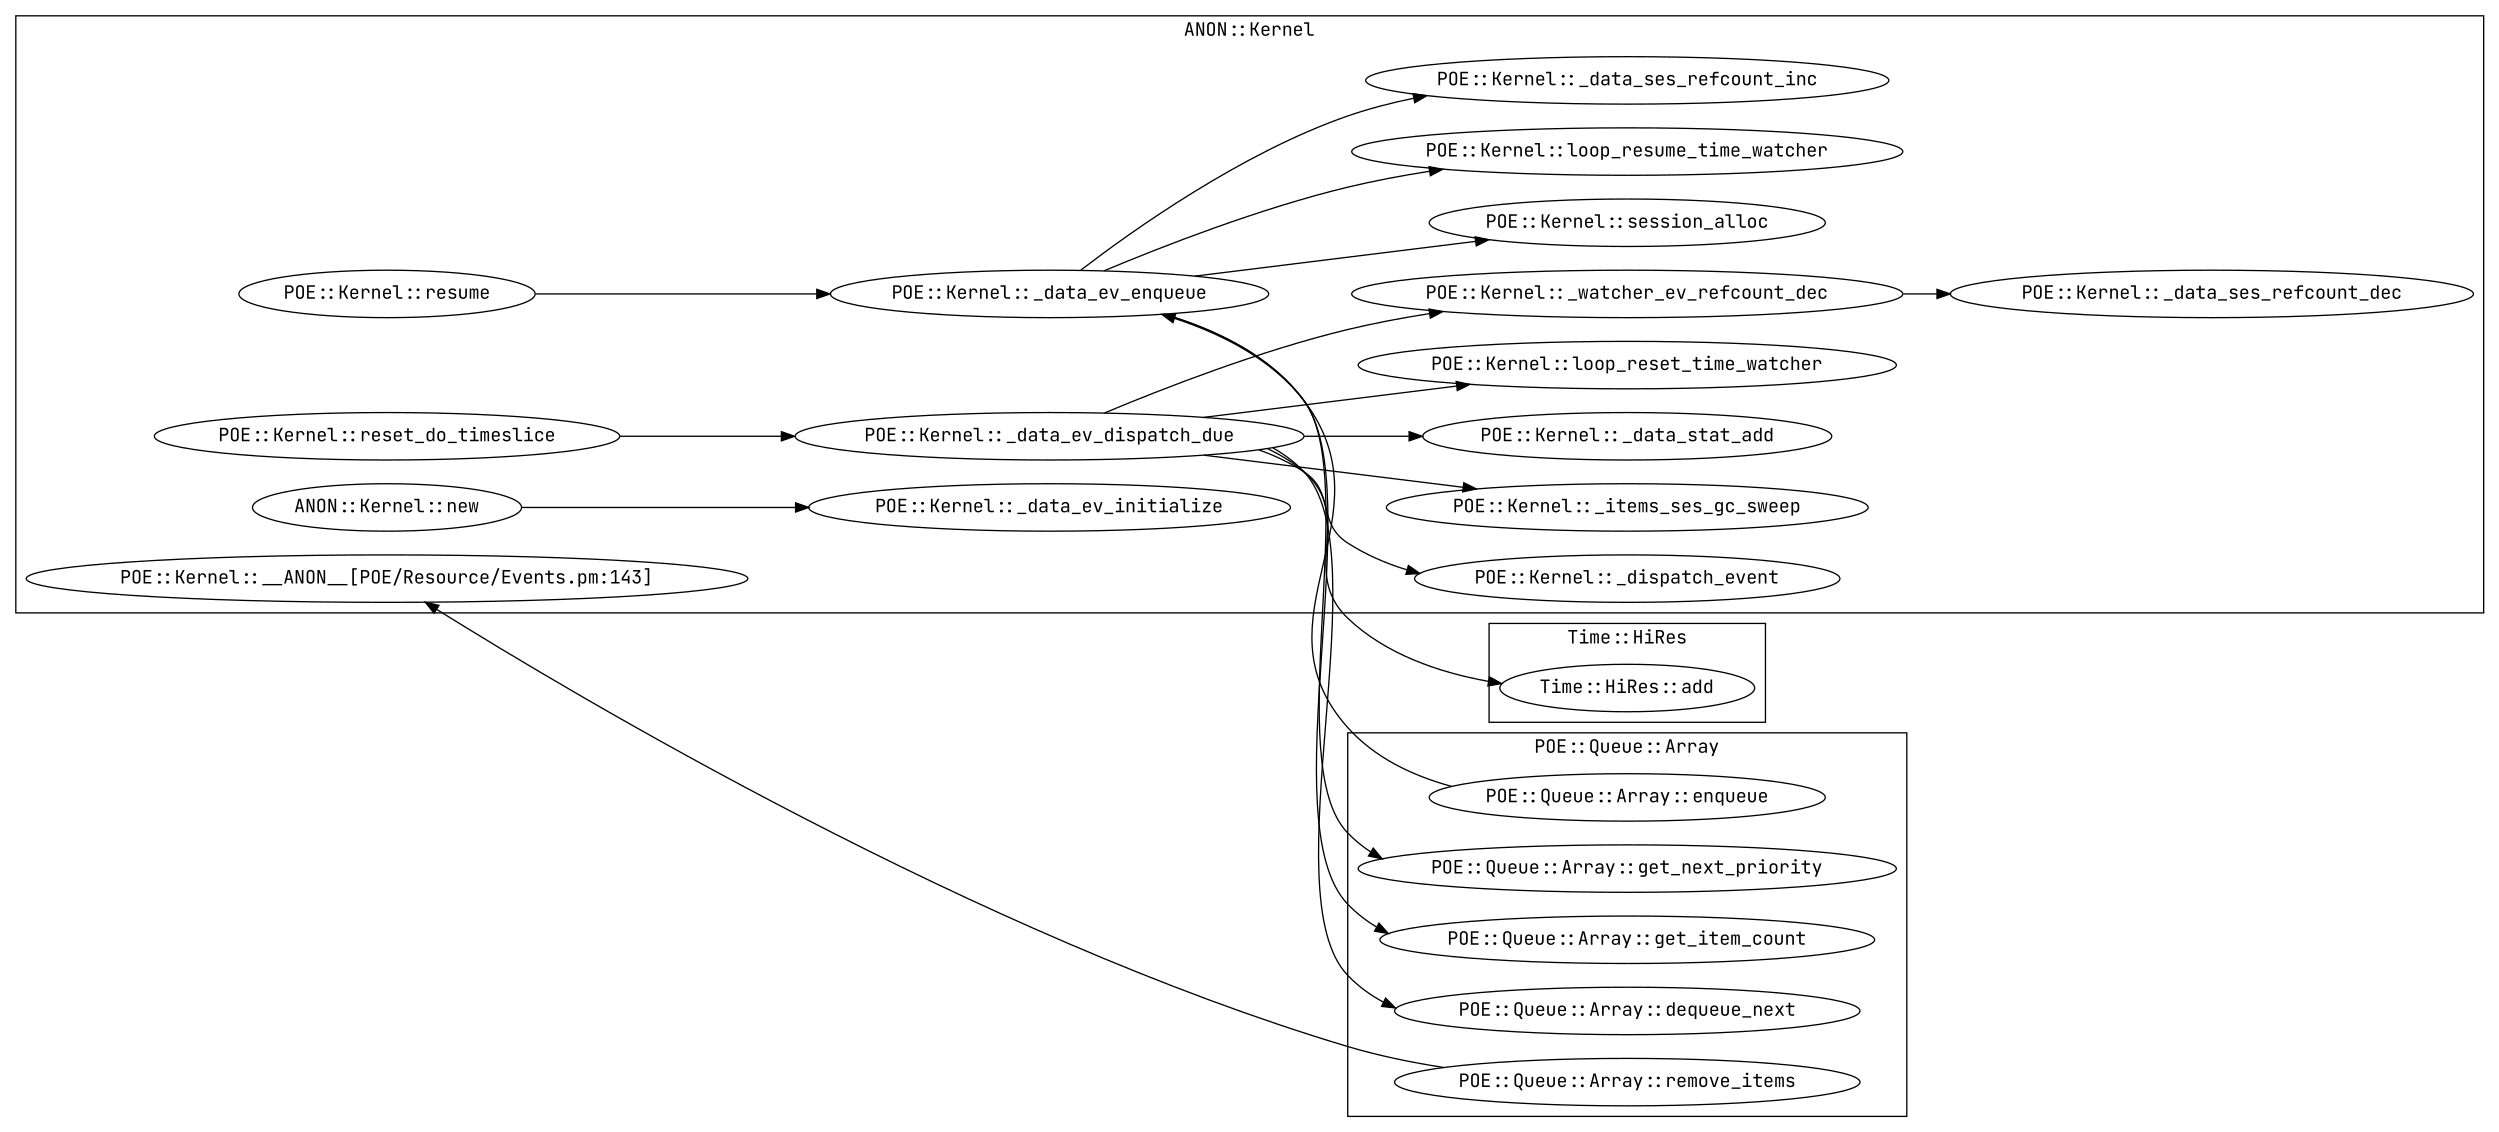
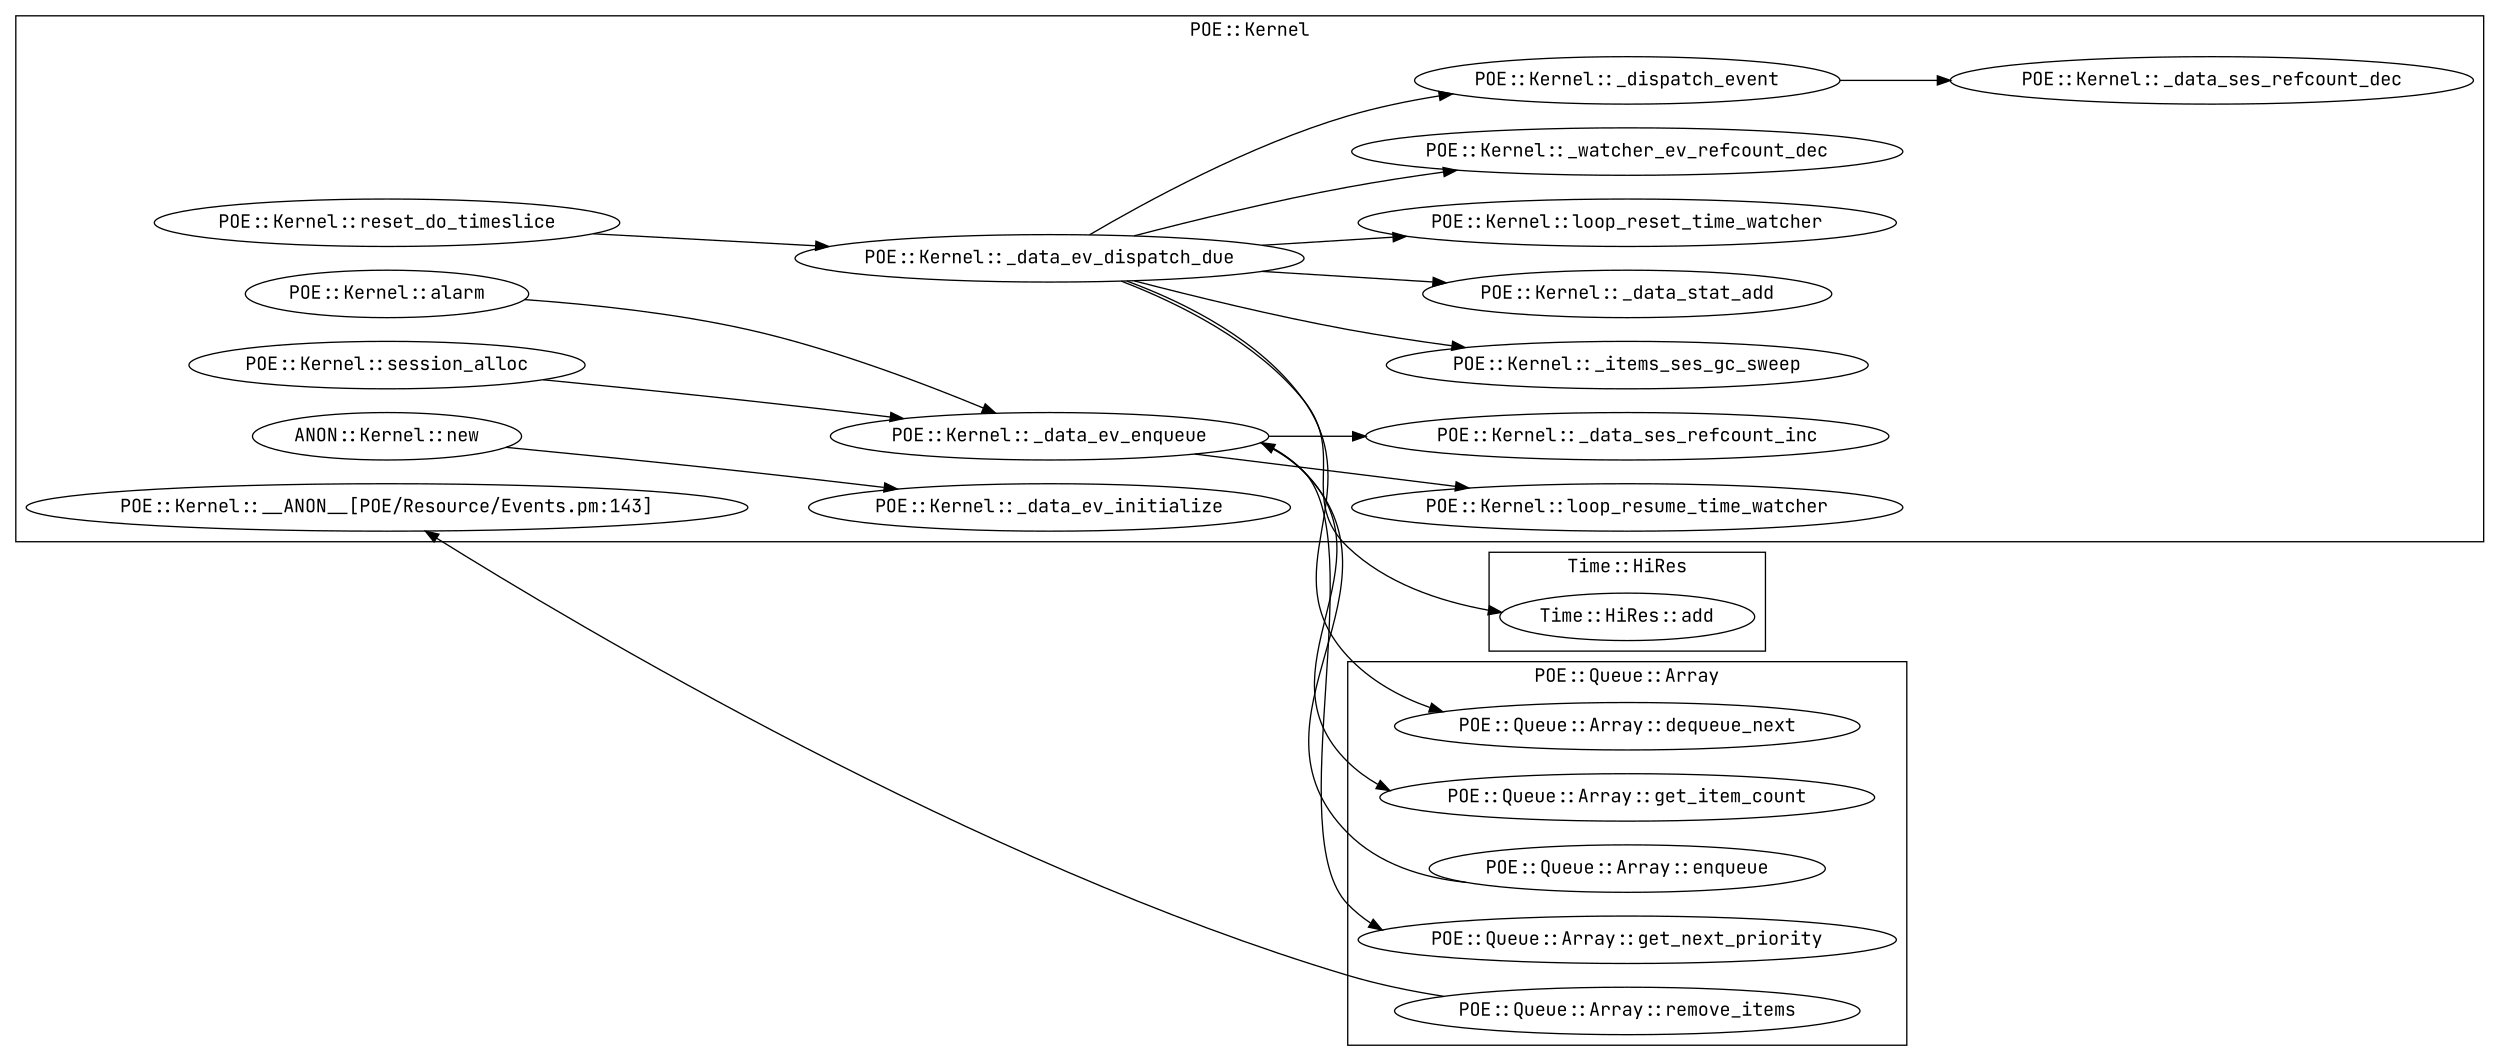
(1250, 31) -> (1250, 31)
(1335, 259) -> (717, 397)
(387, 294) -> (387, 294)
(1920, 294) -> (1888, 80)
